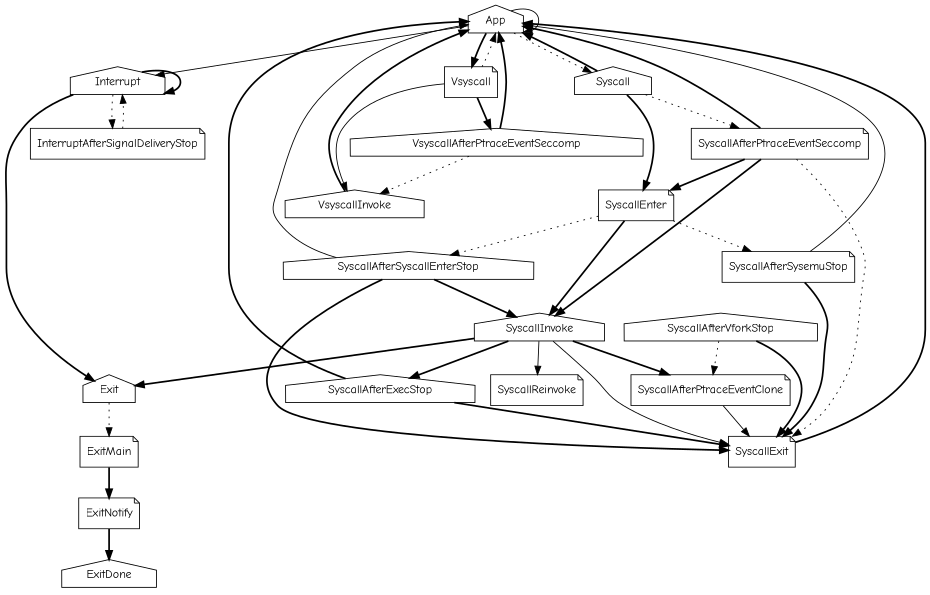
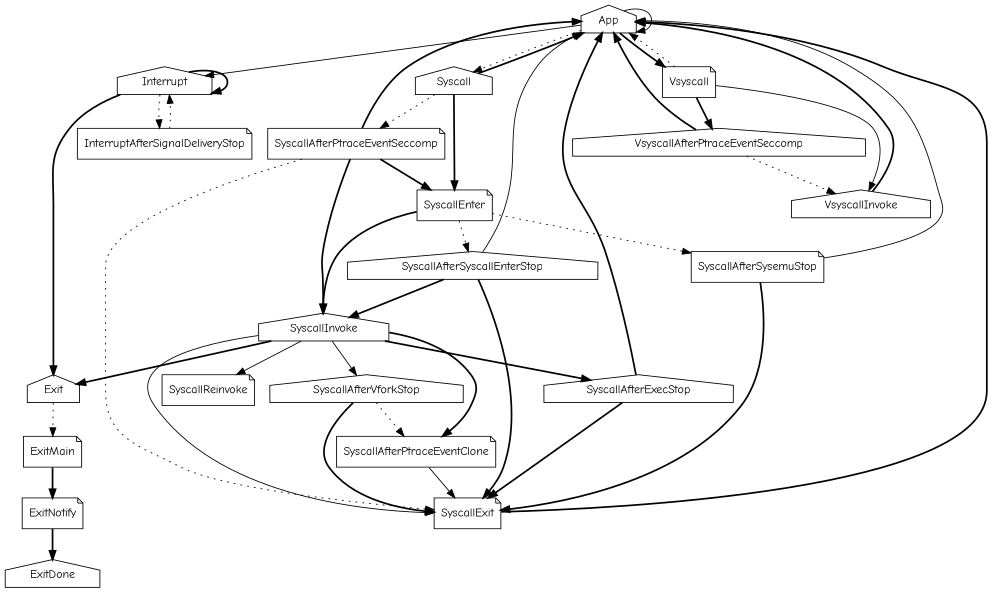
none -> (342, 355)
